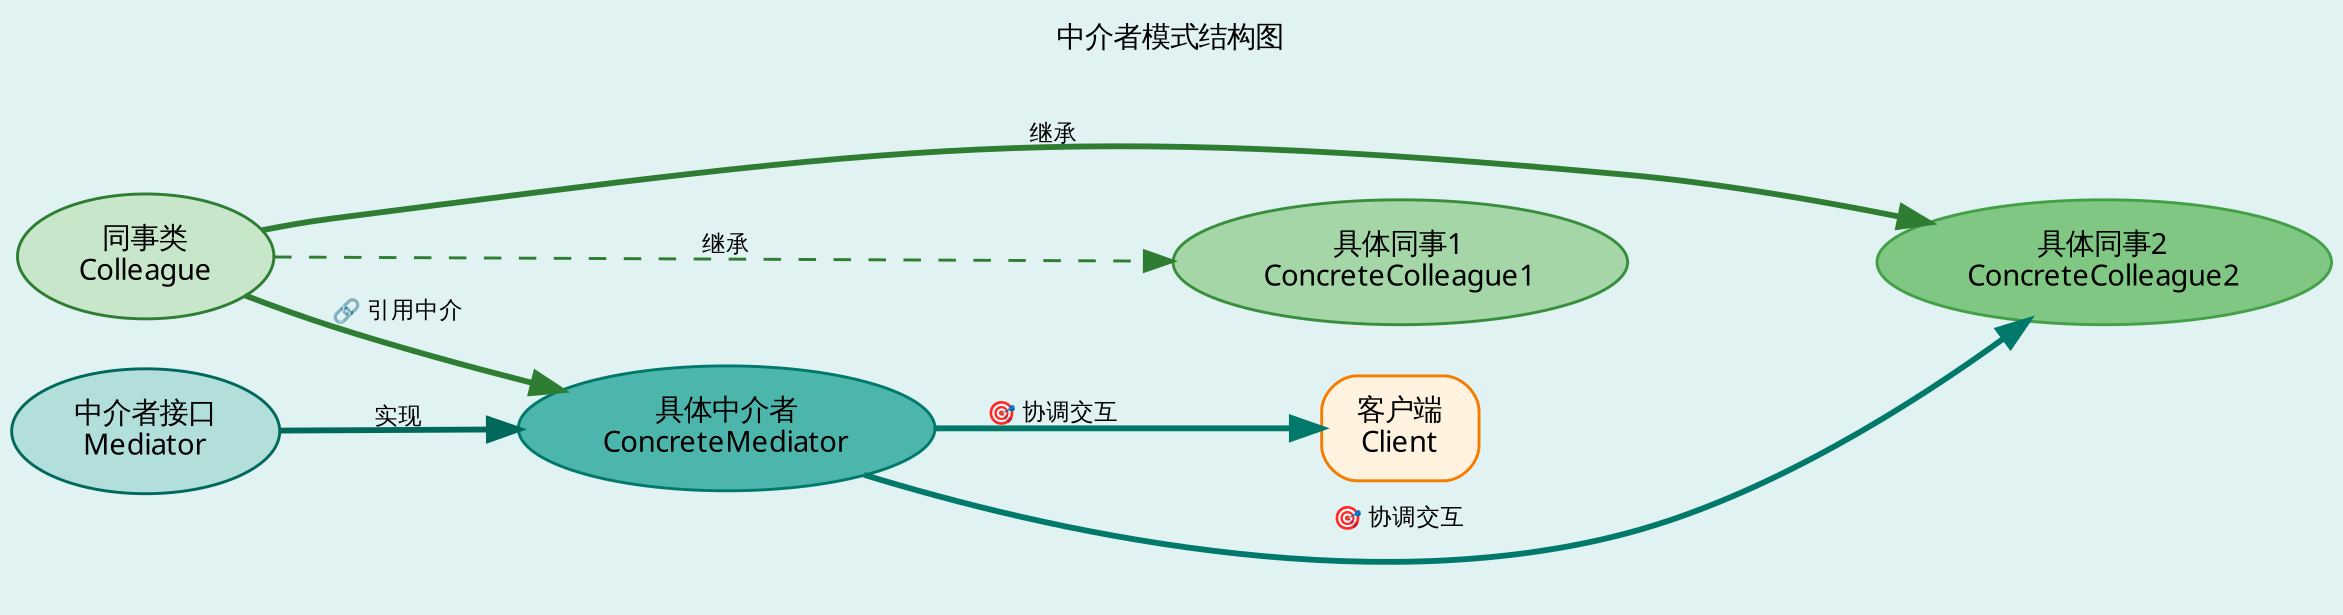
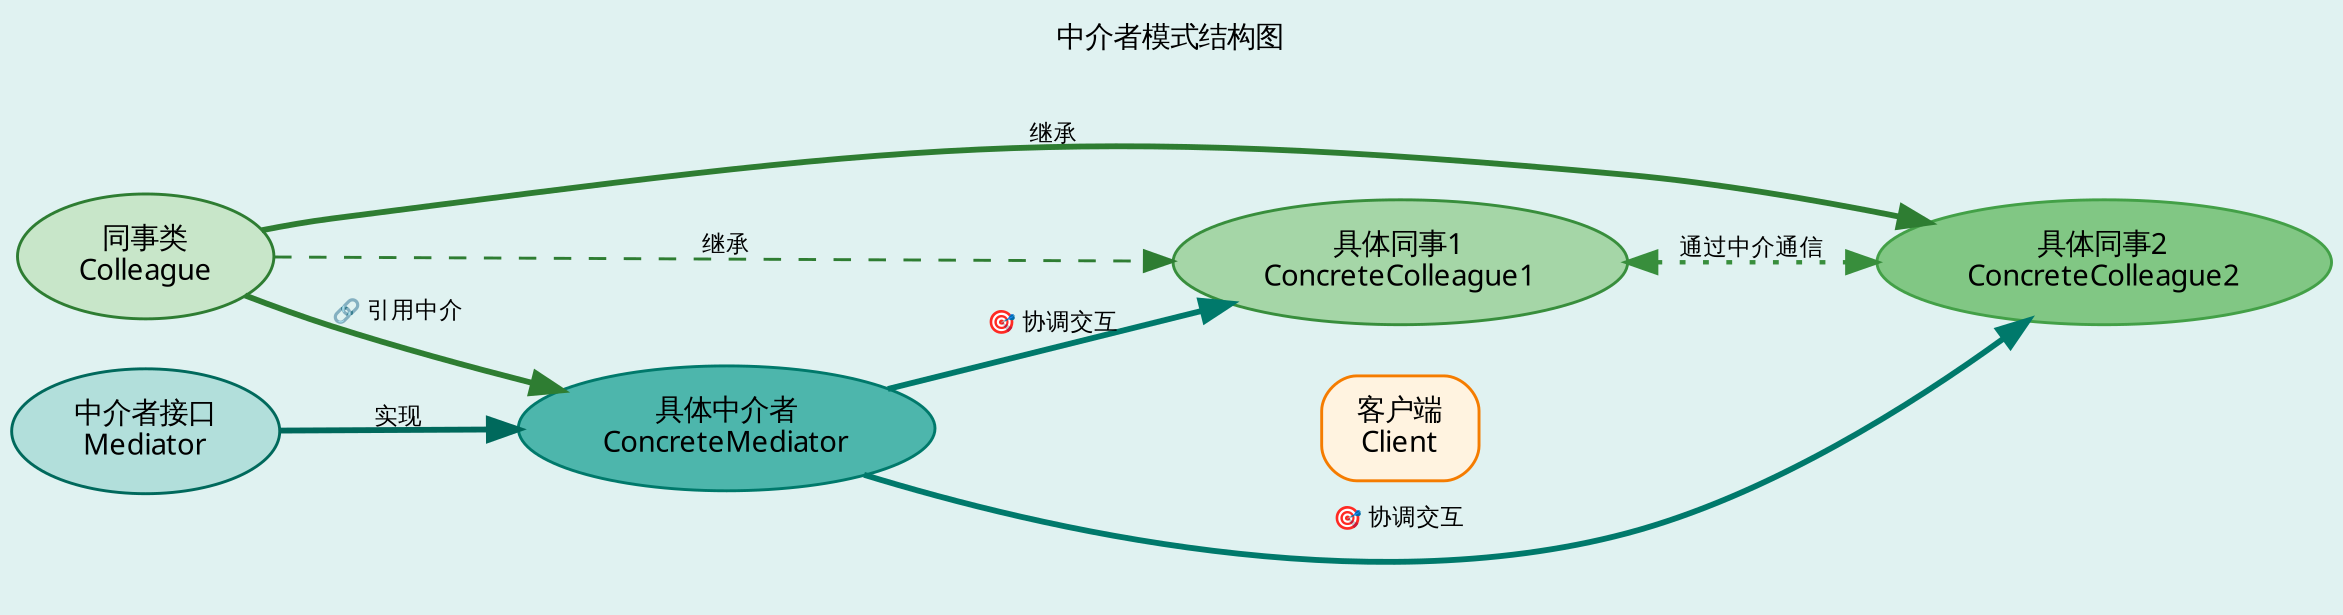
none -> (1752, 262)
(1114, 428) -> (1045, 350)
